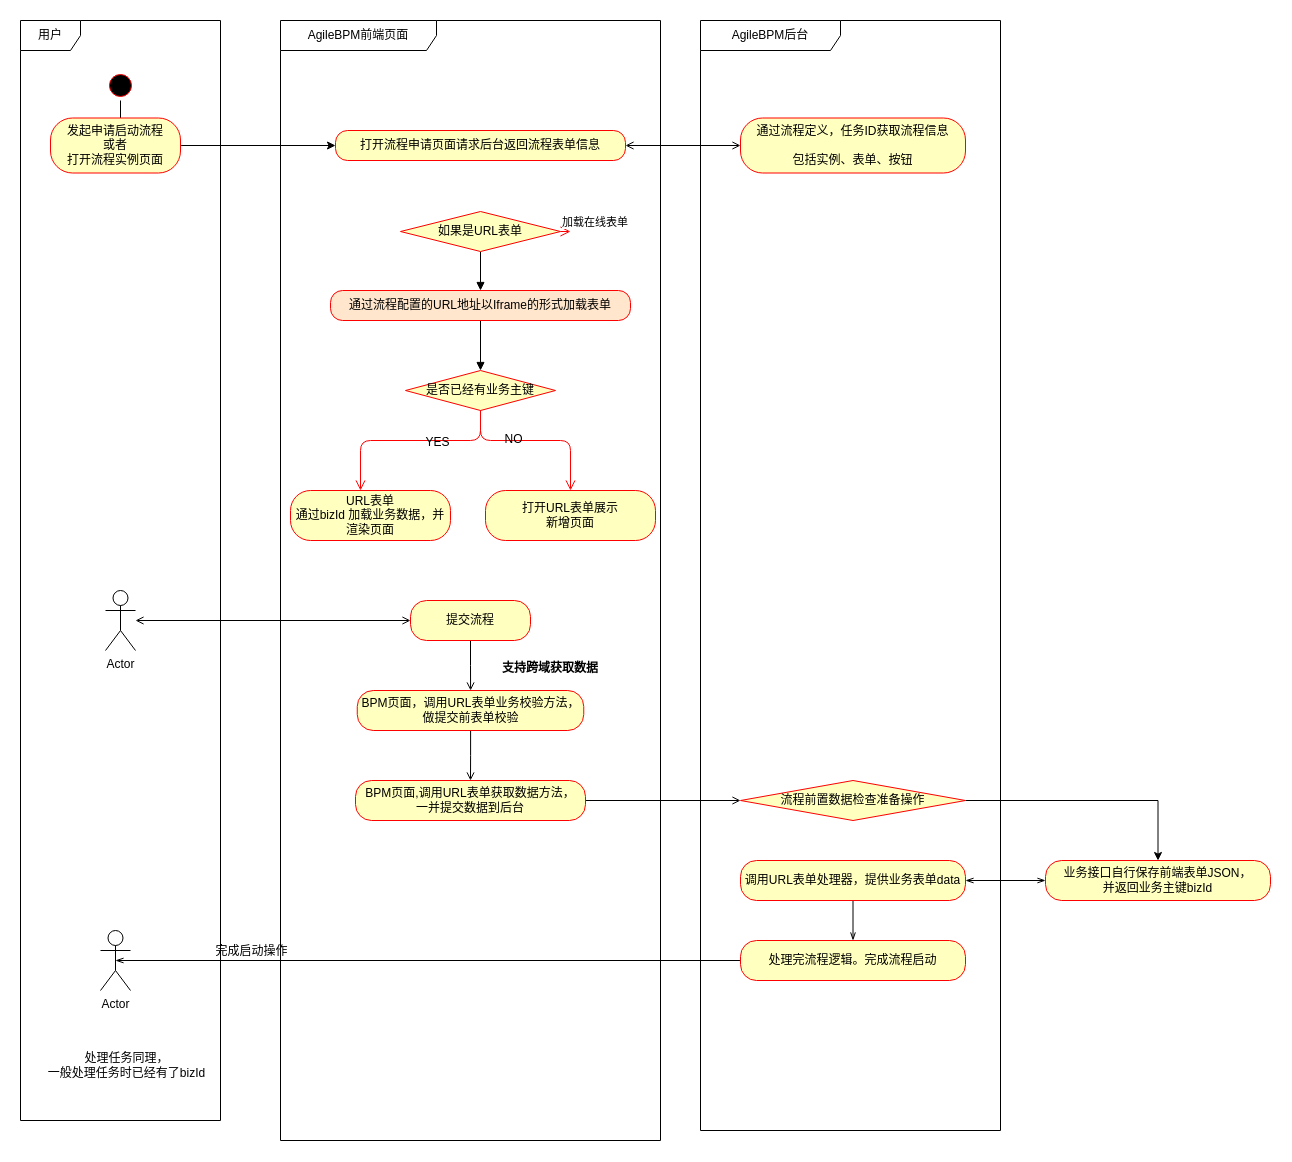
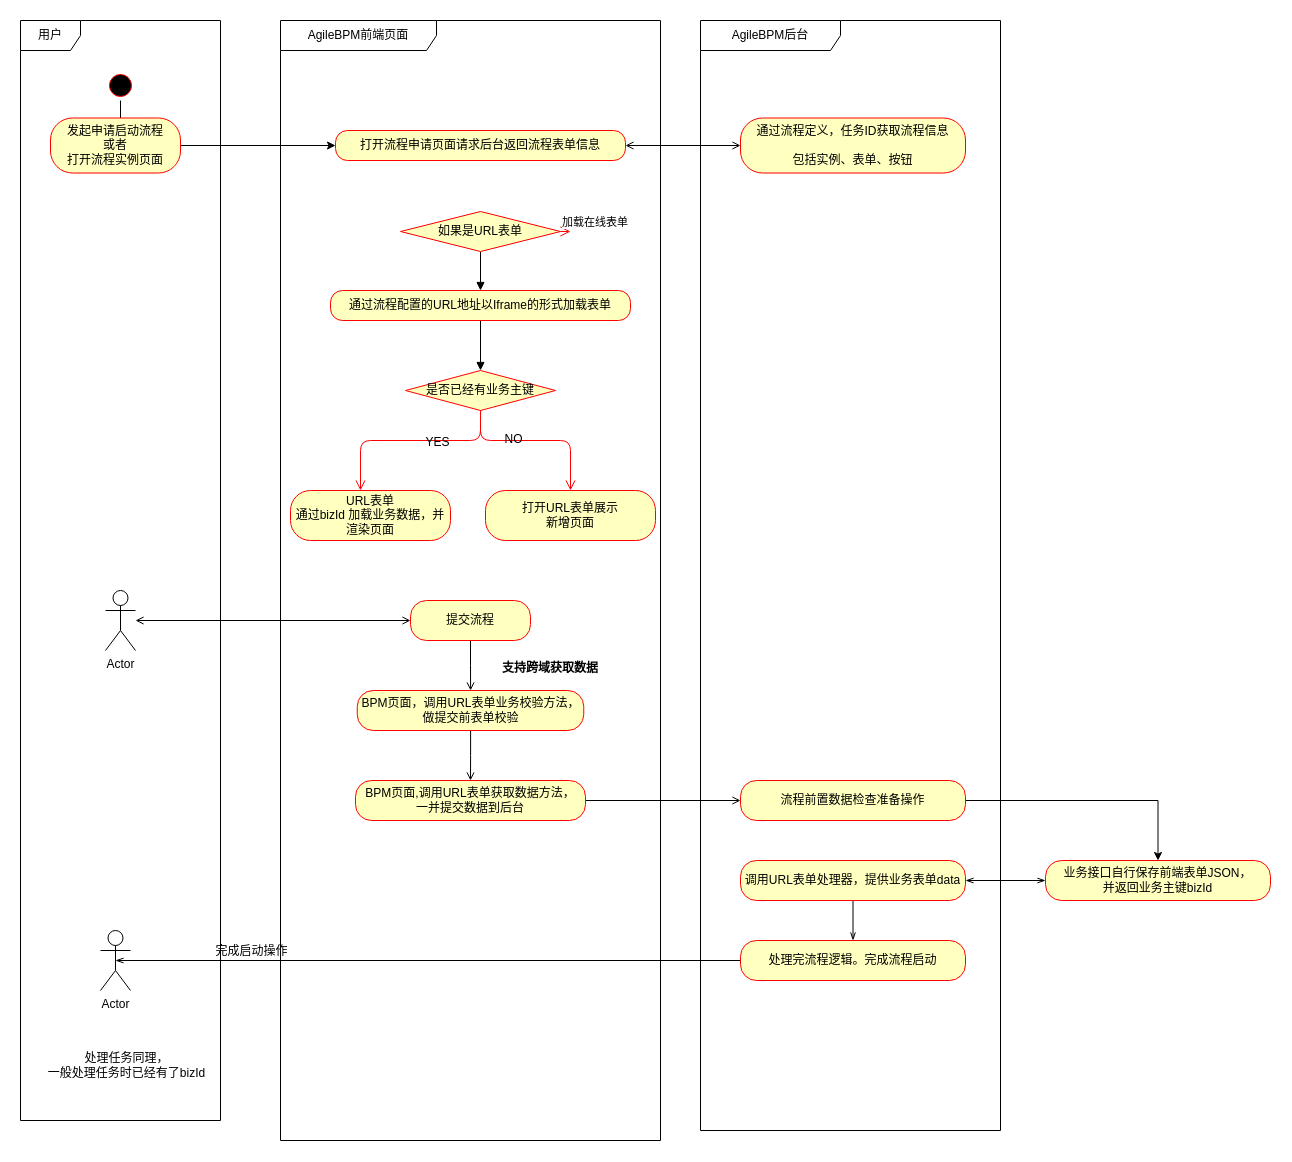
(481, 306) -> (481, 306)
(853, 801) -> (853, 801)
